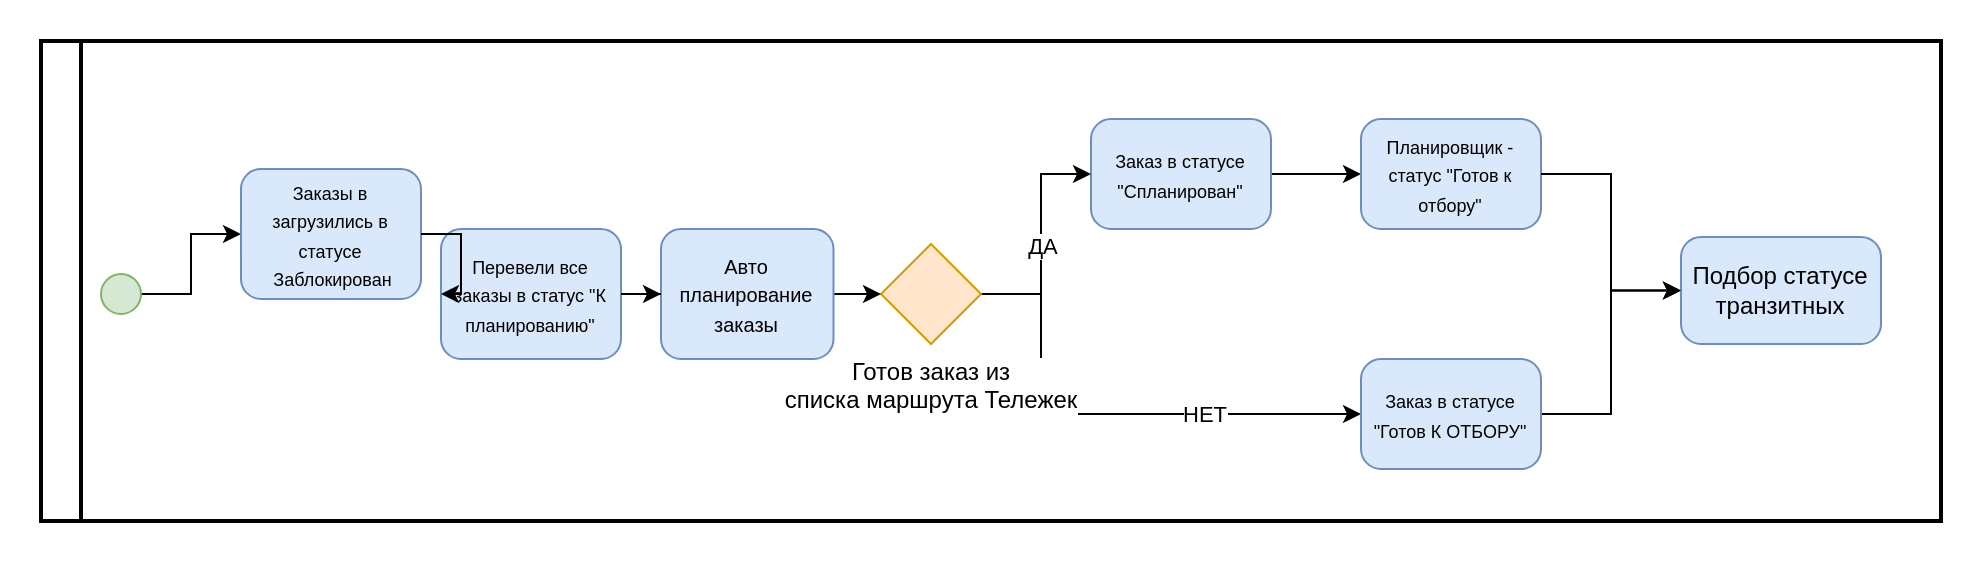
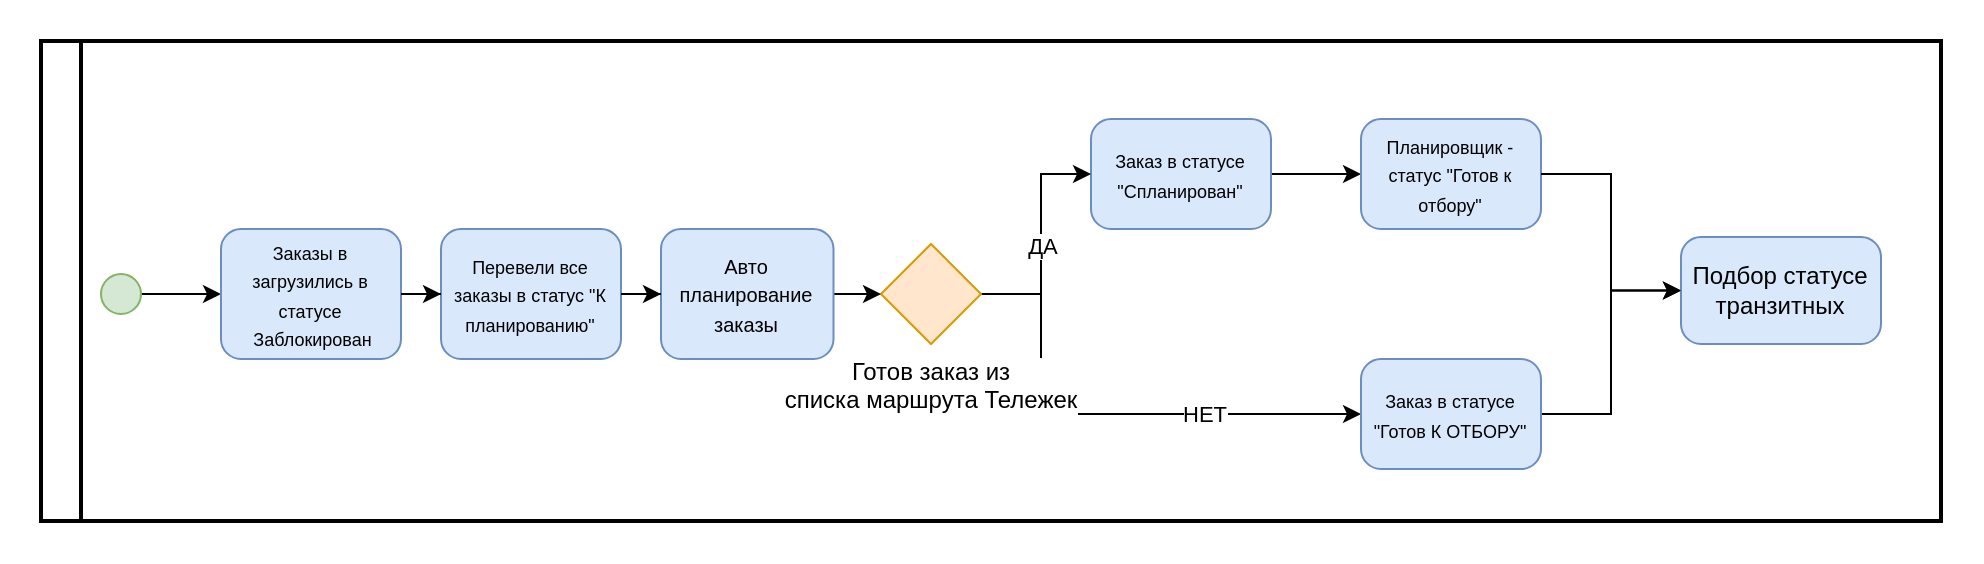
(331, 234) -> (311, 294)
